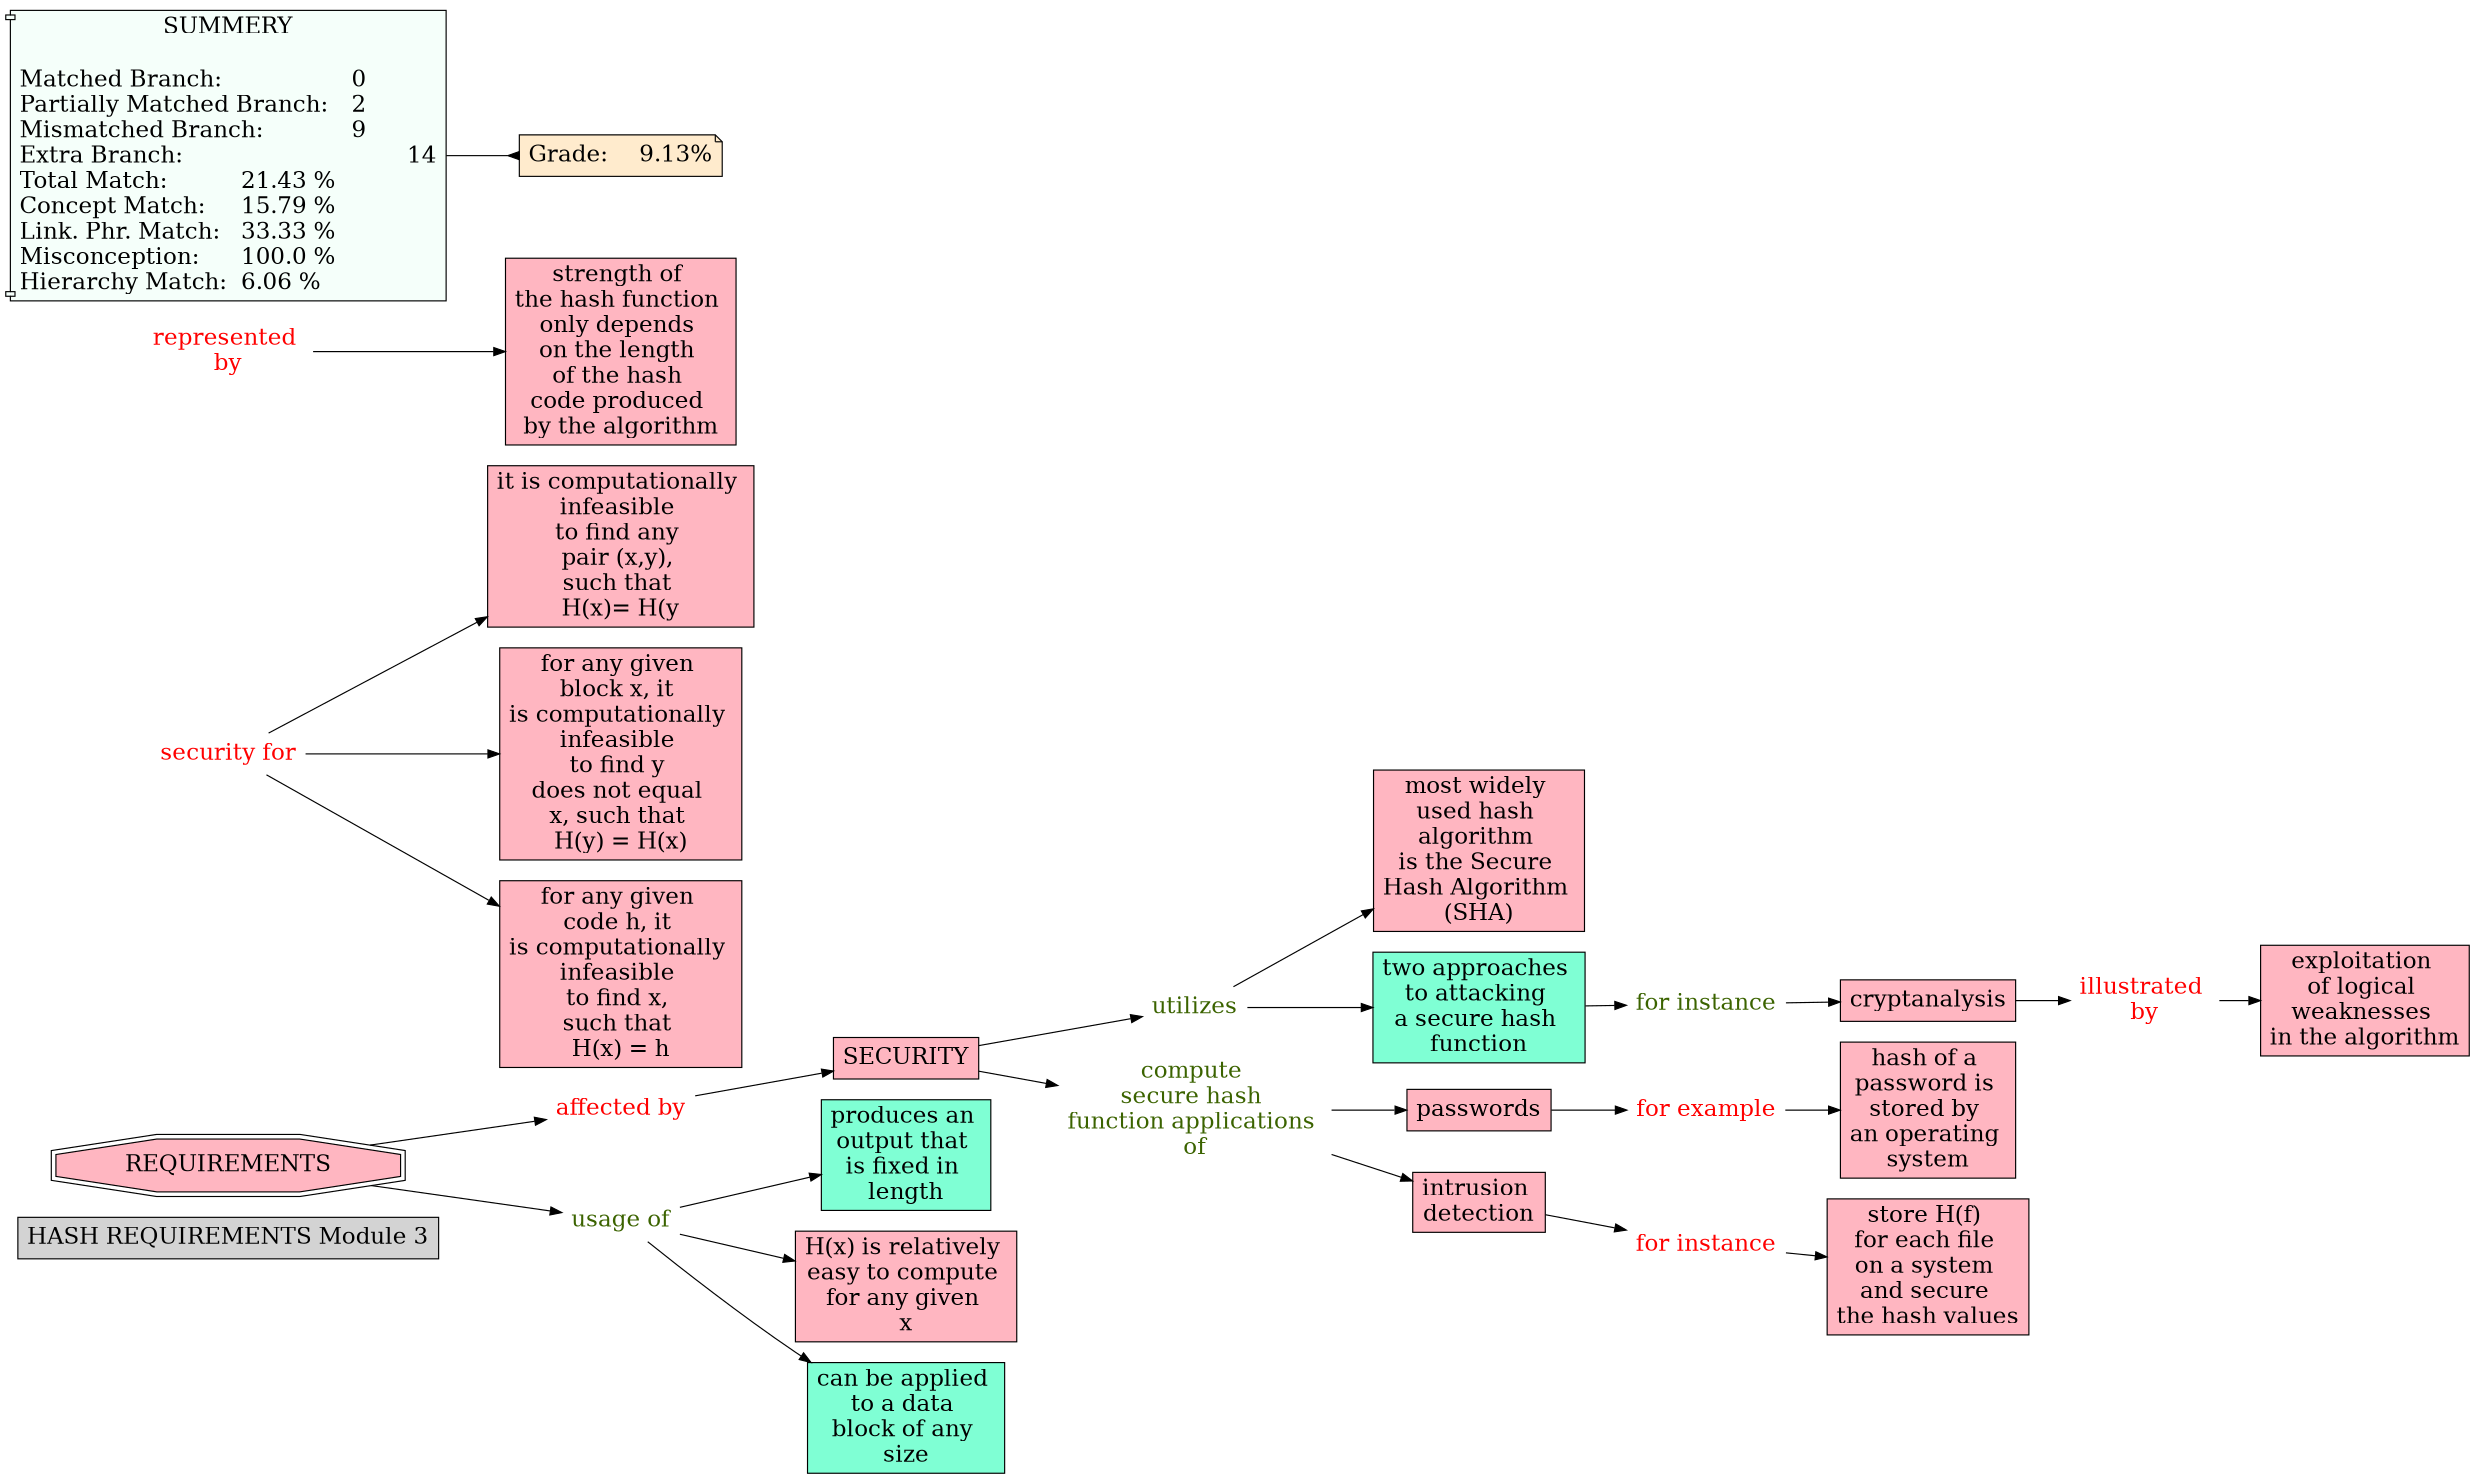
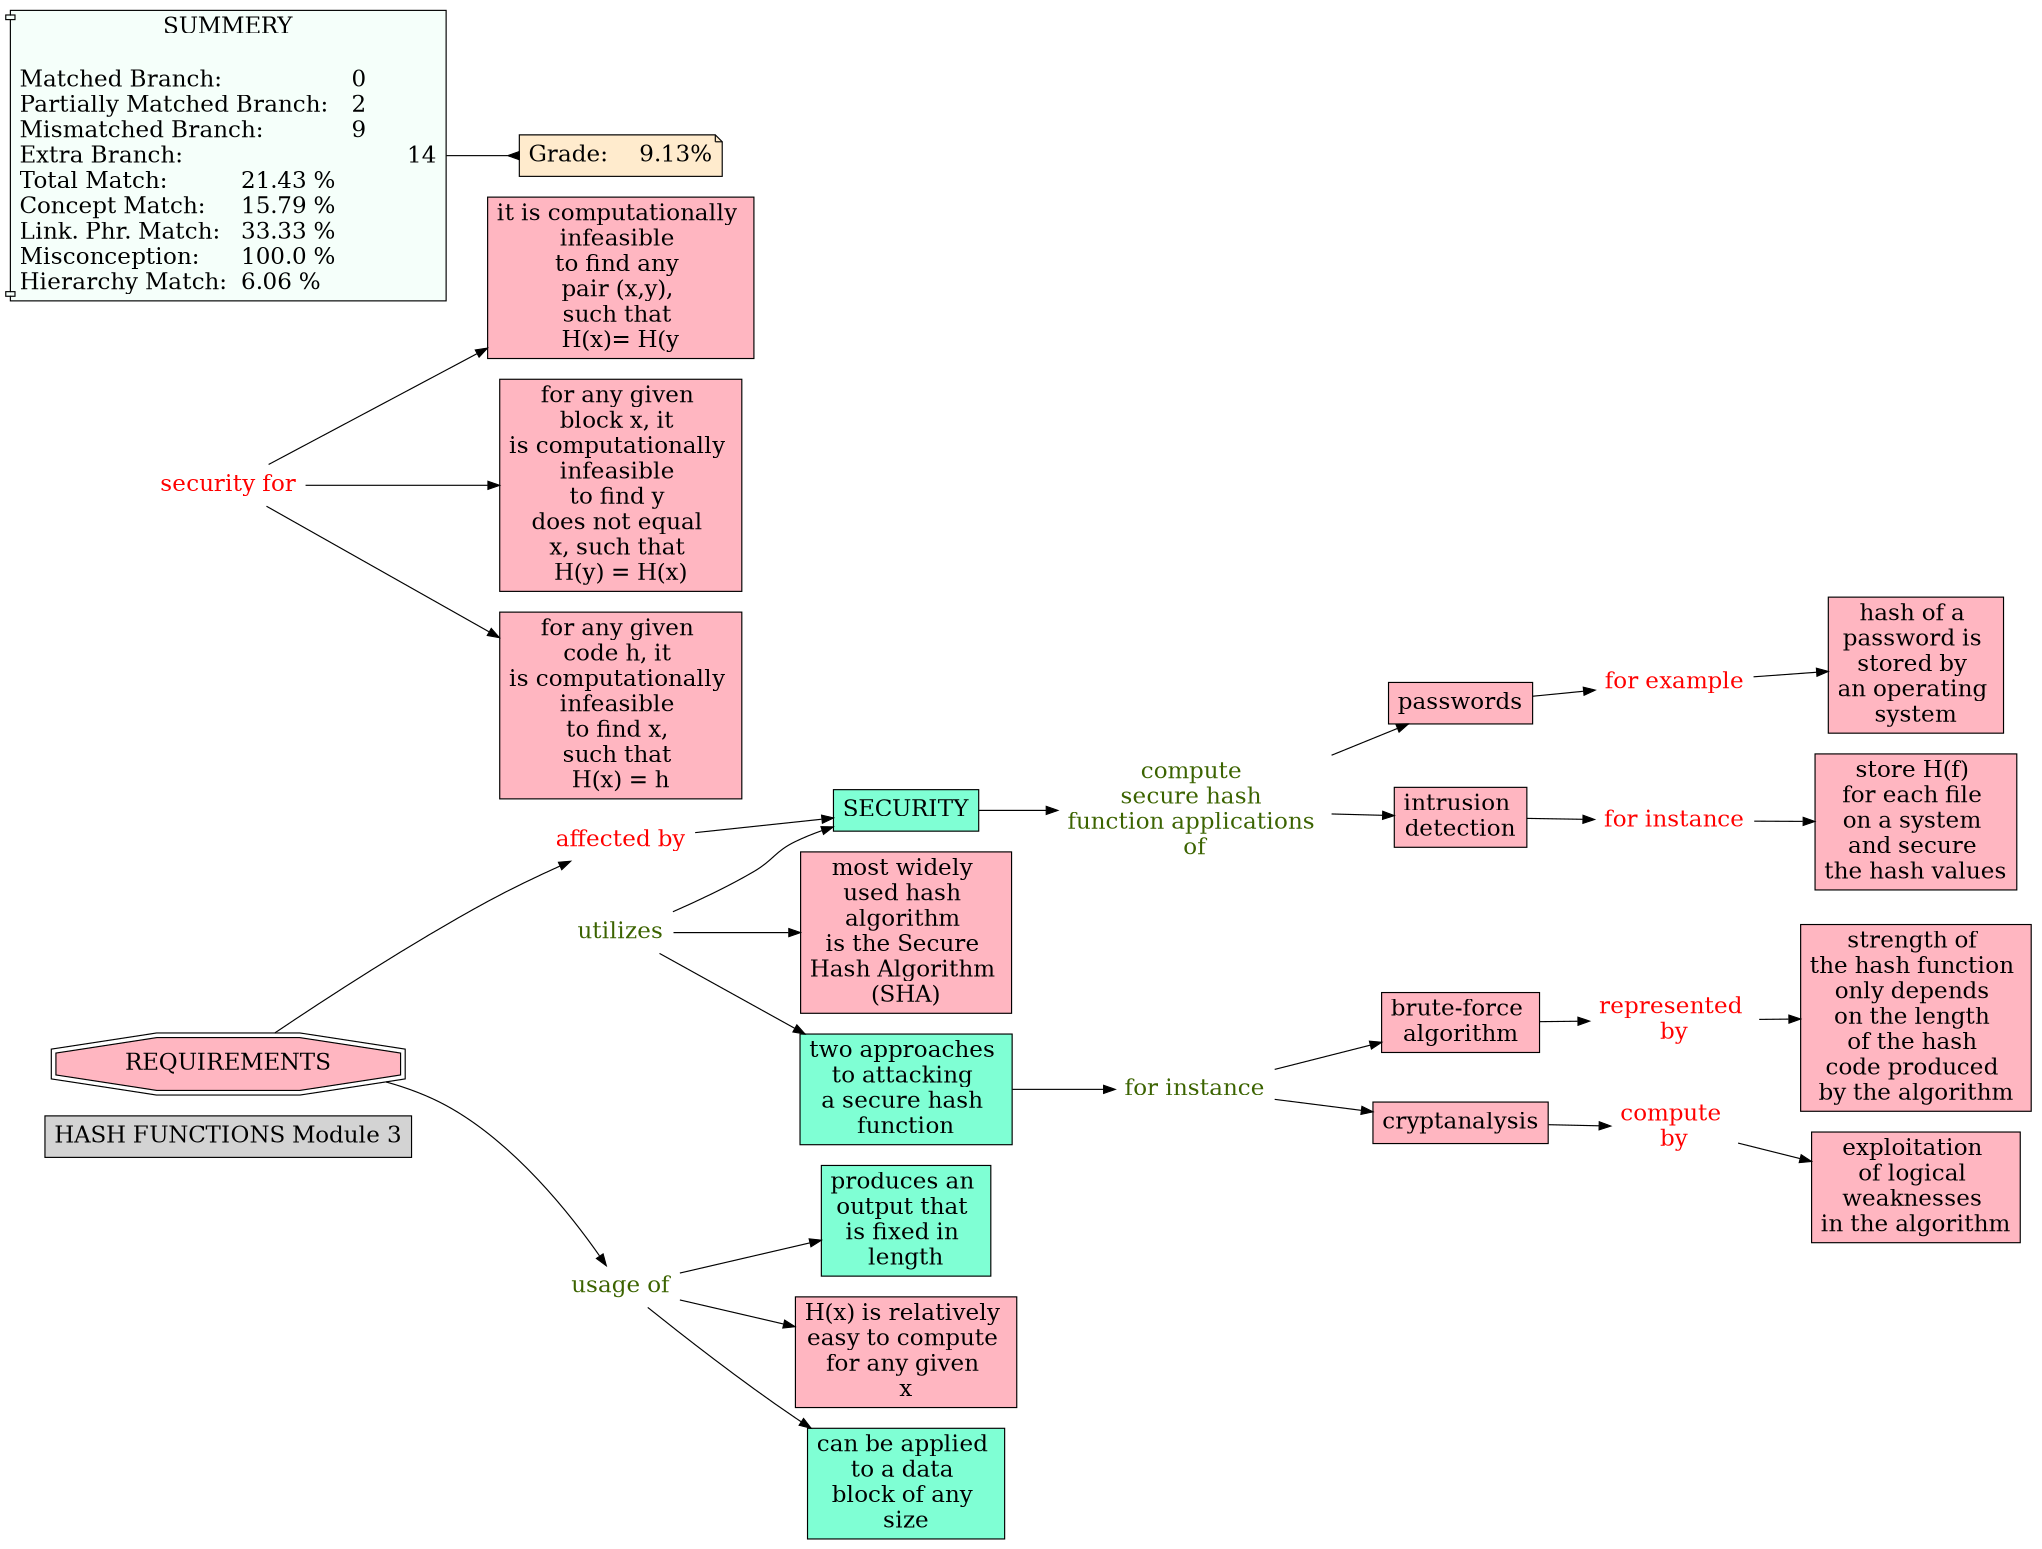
(2145, 1001) -> (1674, 1127)
none -> (1461, 1023)
(1055, 1032) -> (749, 874)
(906, 1058) -> (906, 810)
(228, 1238) -> (228, 1137)
